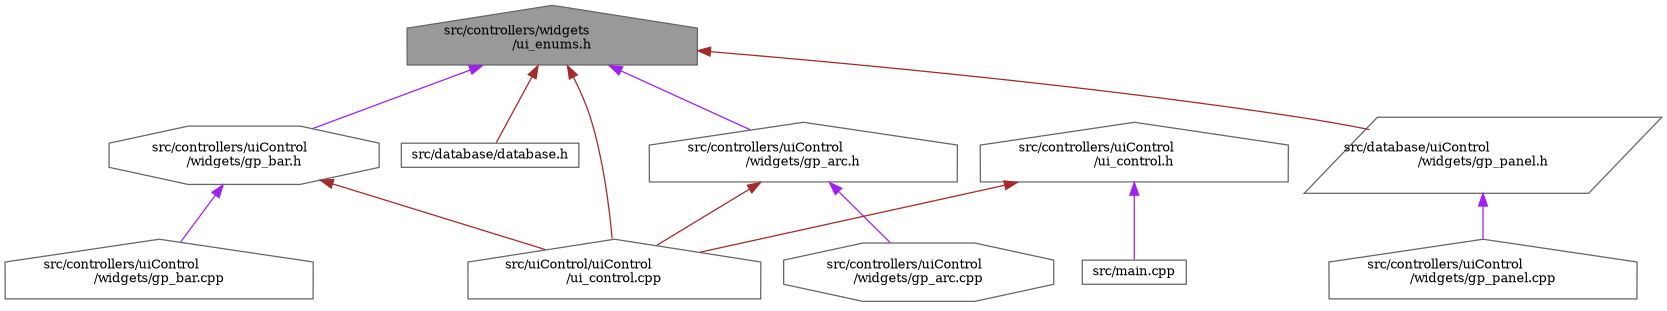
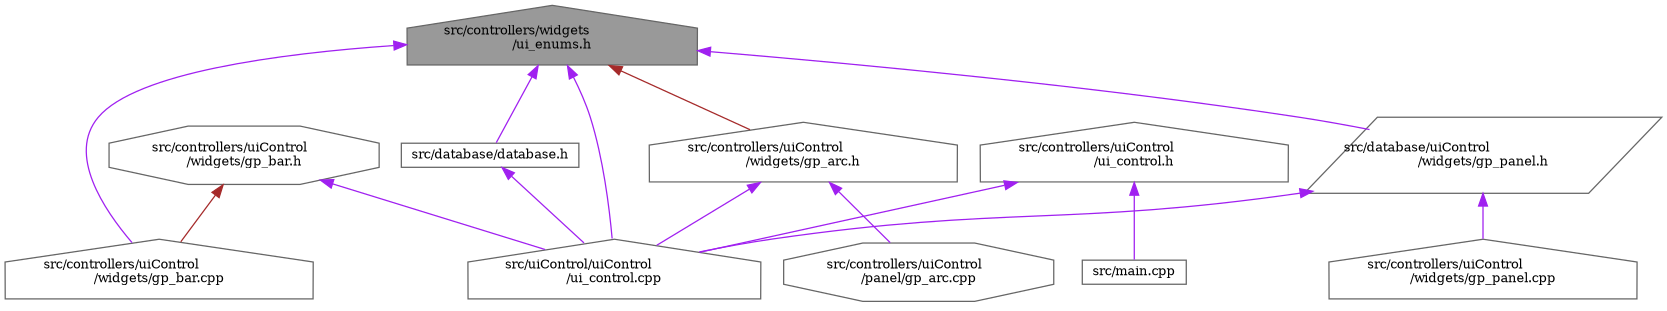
(1041, 84) -> (1041, 84)
(391, 99) -> (172, 79)
(685, 100) -> (685, 100)
(514, 110) -> (514, 110)
(600, 156) -> (600, 156)
none -> (548, 210)
(439, 217) -> (439, 217)
(703, 217) -> (703, 217)
(198, 218) -> (198, 218)
none -> (999, 218)
(852, 219) -> (852, 219)
(919, 272) -> (919, 272)
